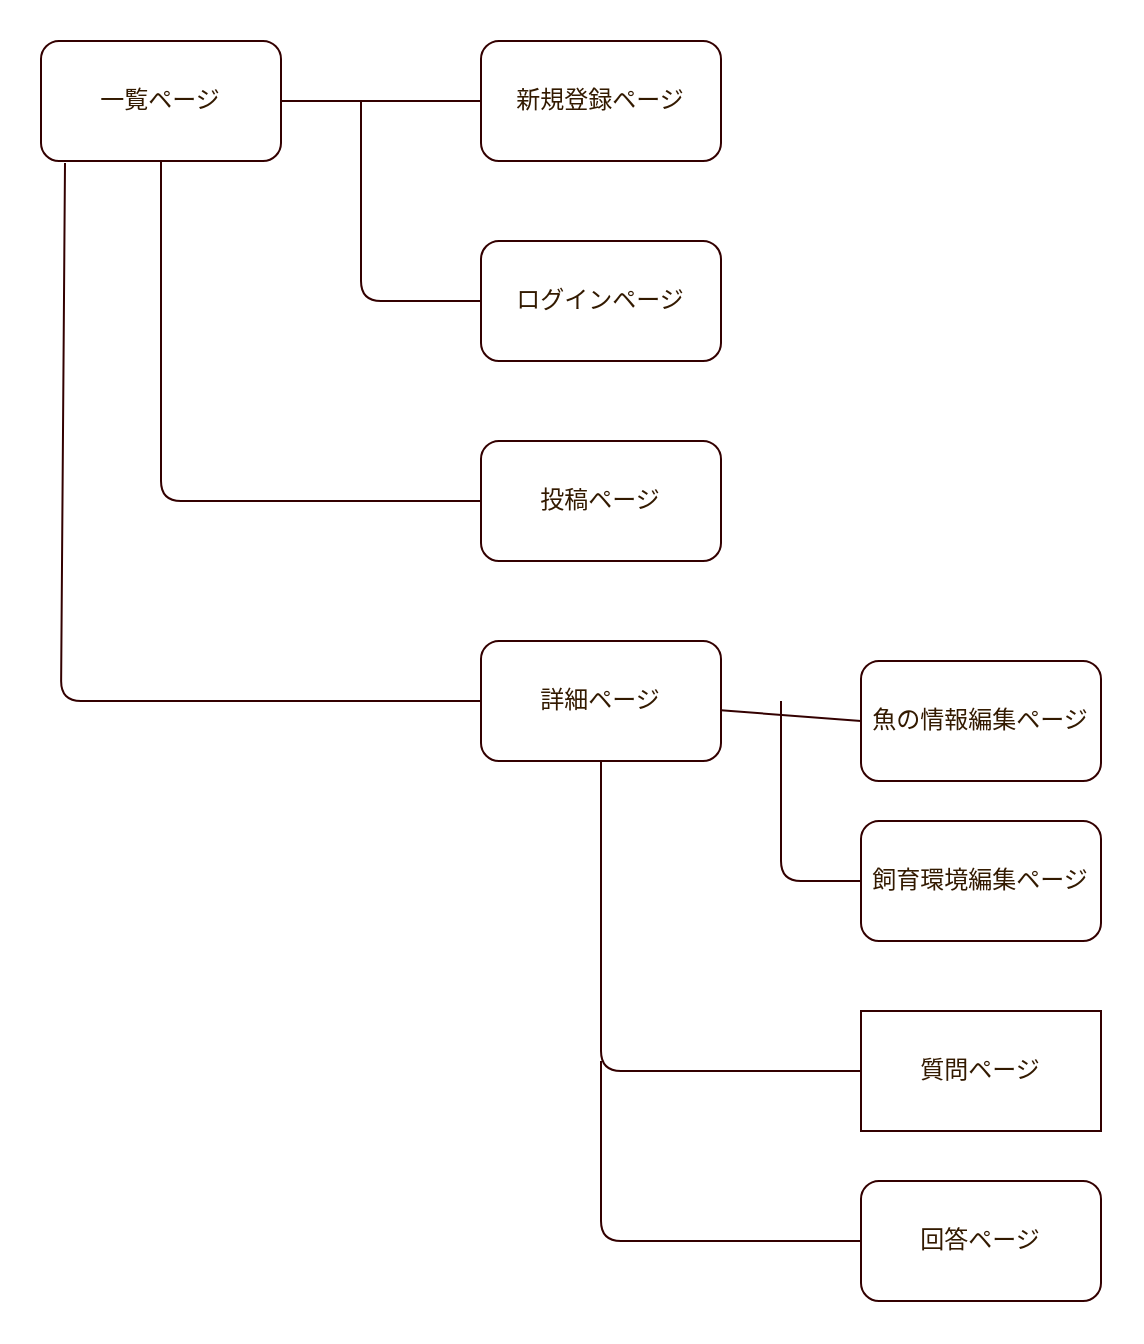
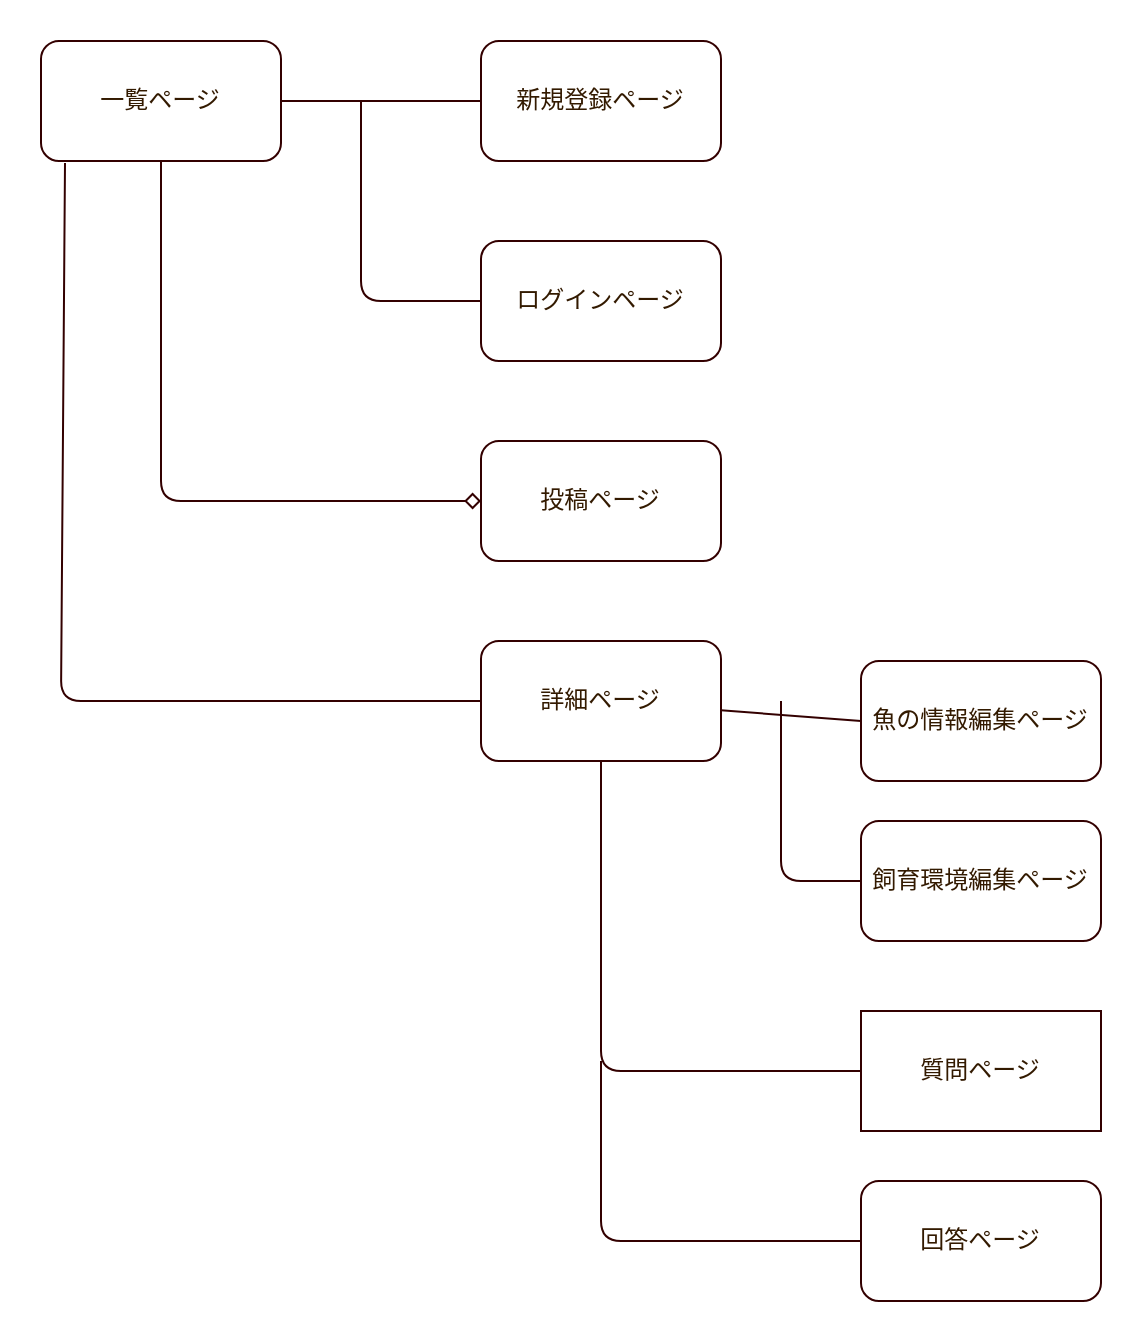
(472, 501) -> (465, 501)
